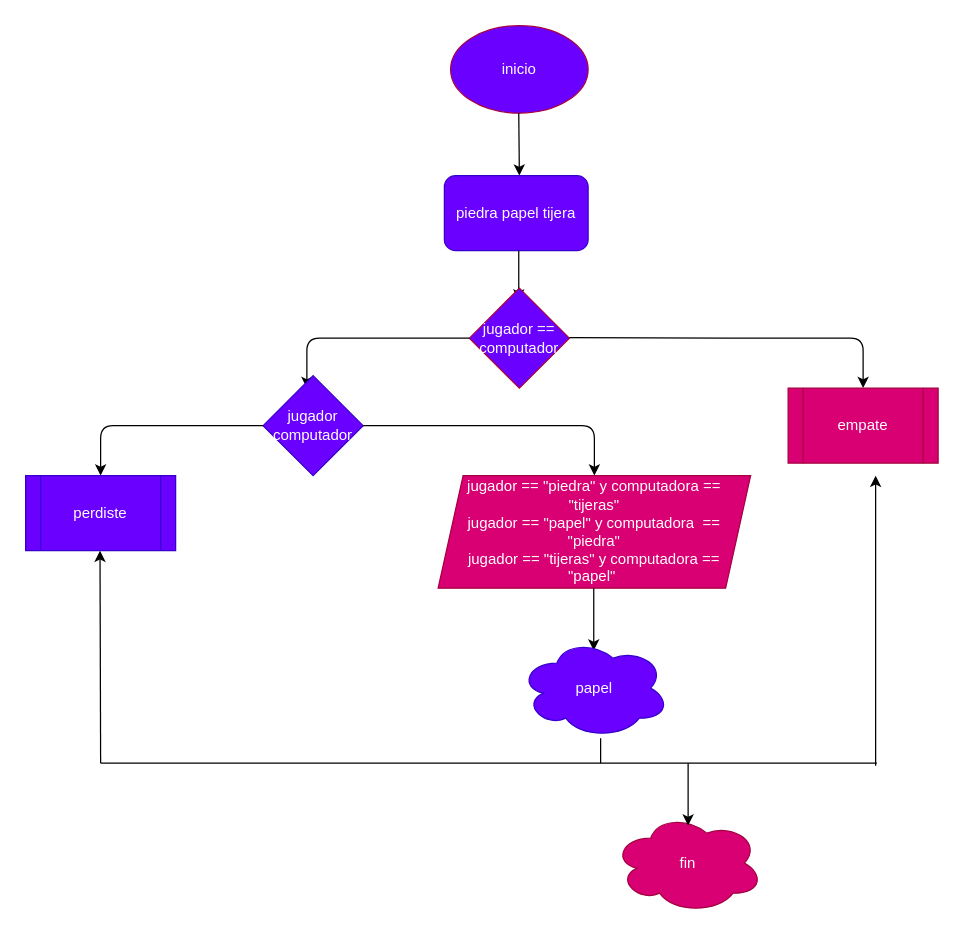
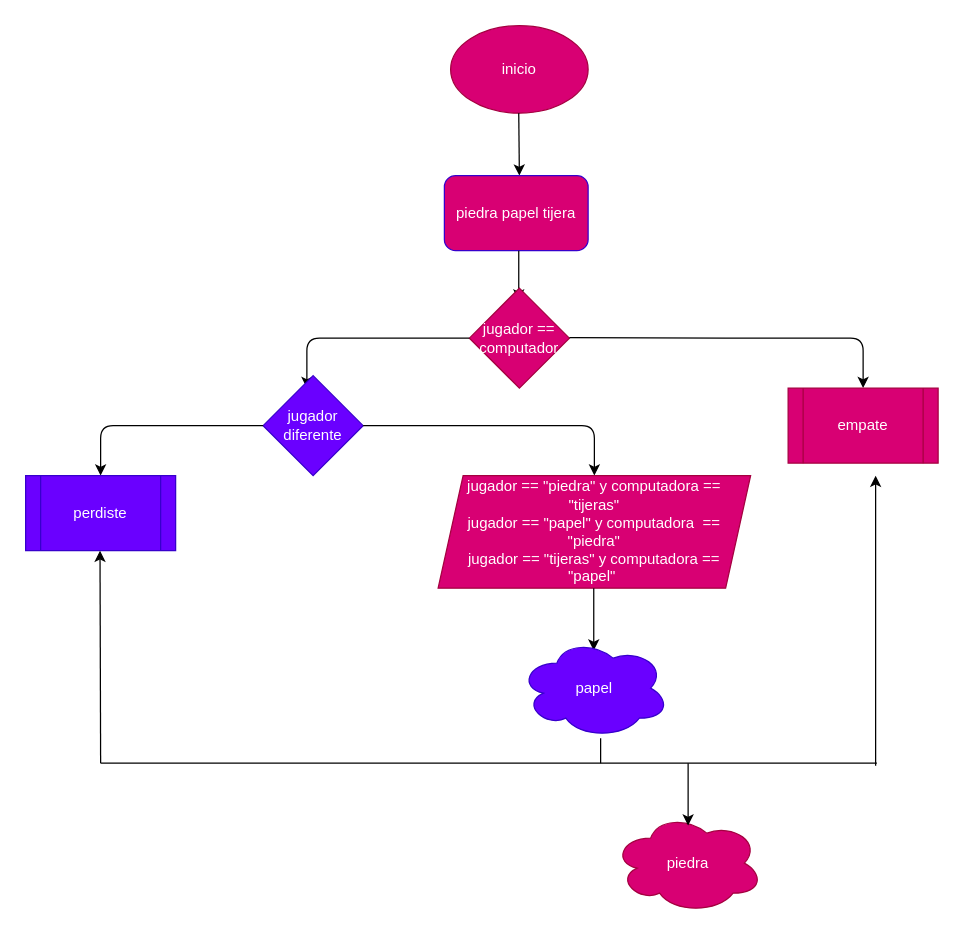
(519, 69) -> (519, 69)
(516, 213) -> (516, 213)
(519, 338) -> (519, 338)
(313, 426) -> (313, 426)
(688, 863) -> (688, 863)
